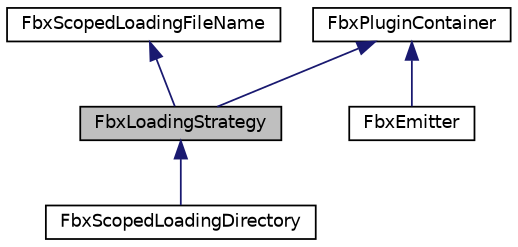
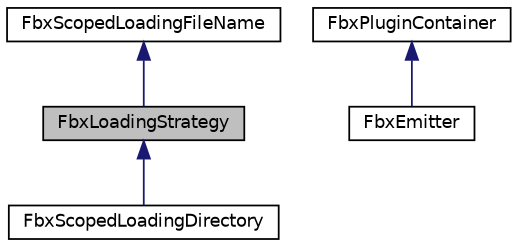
(288, 78) -> none
